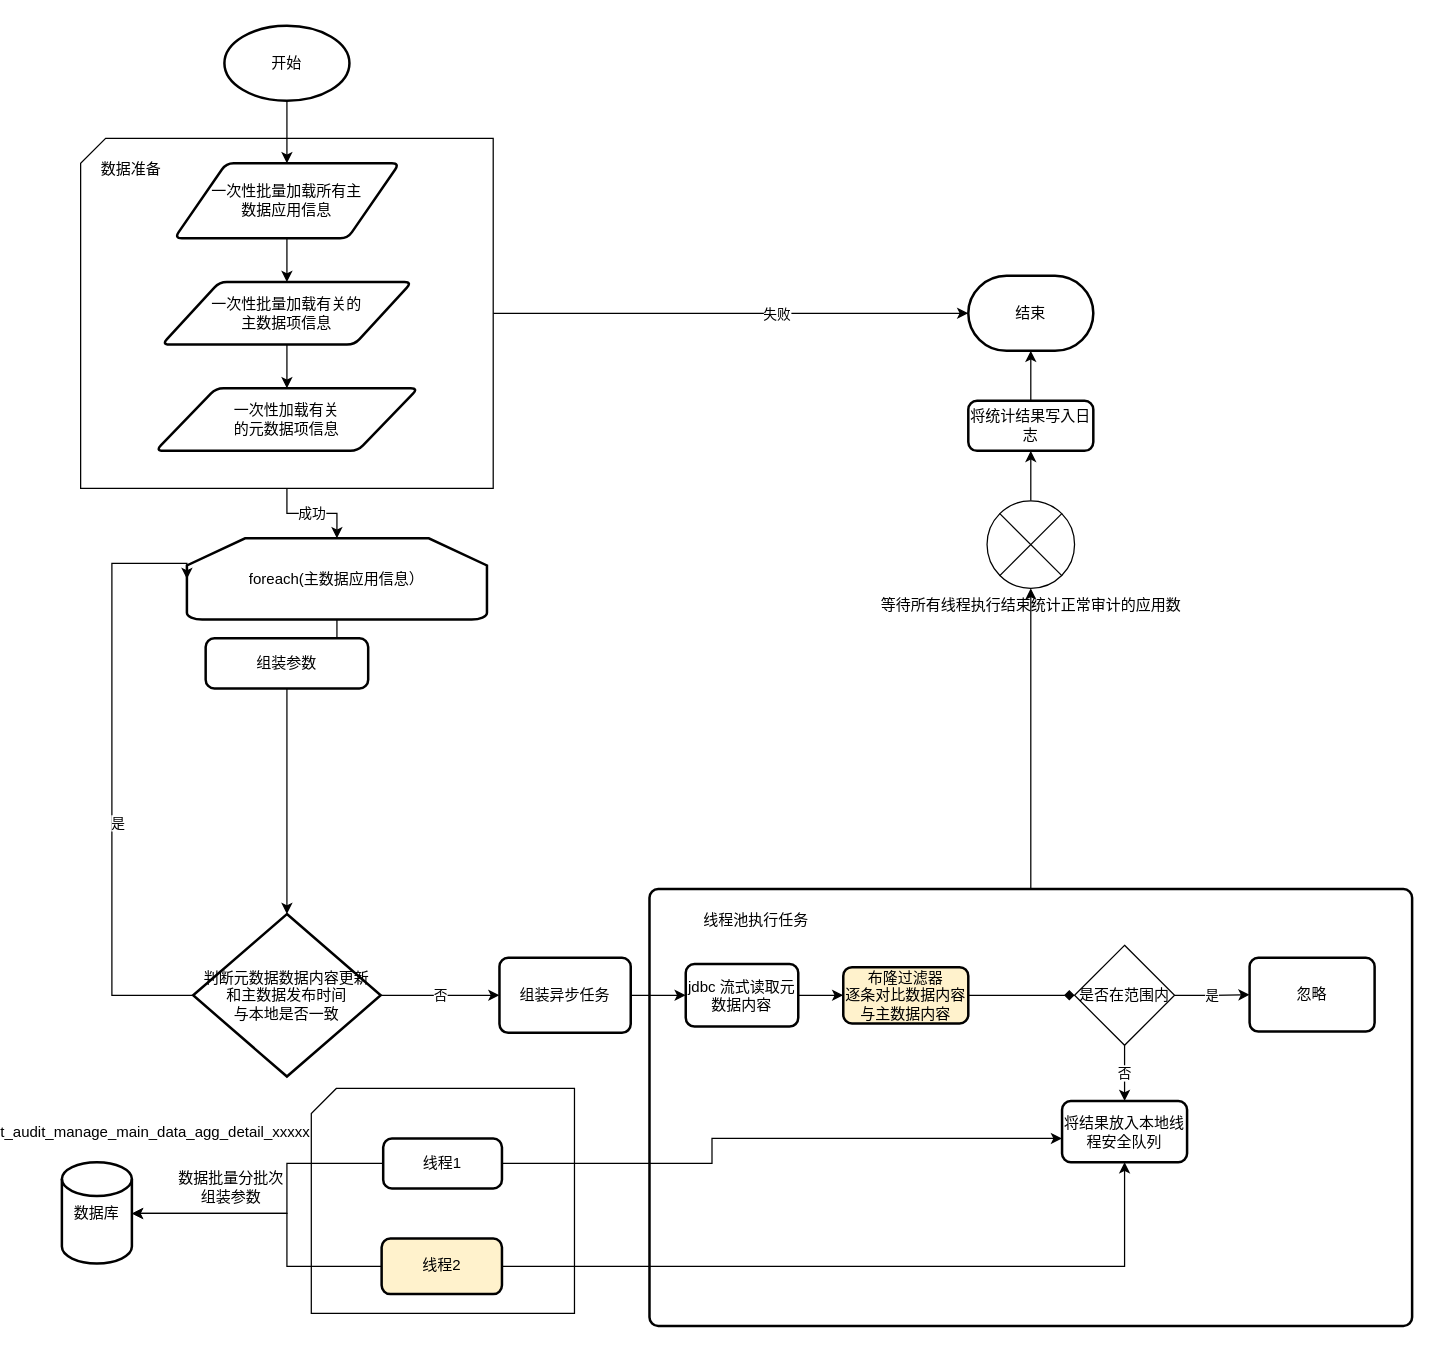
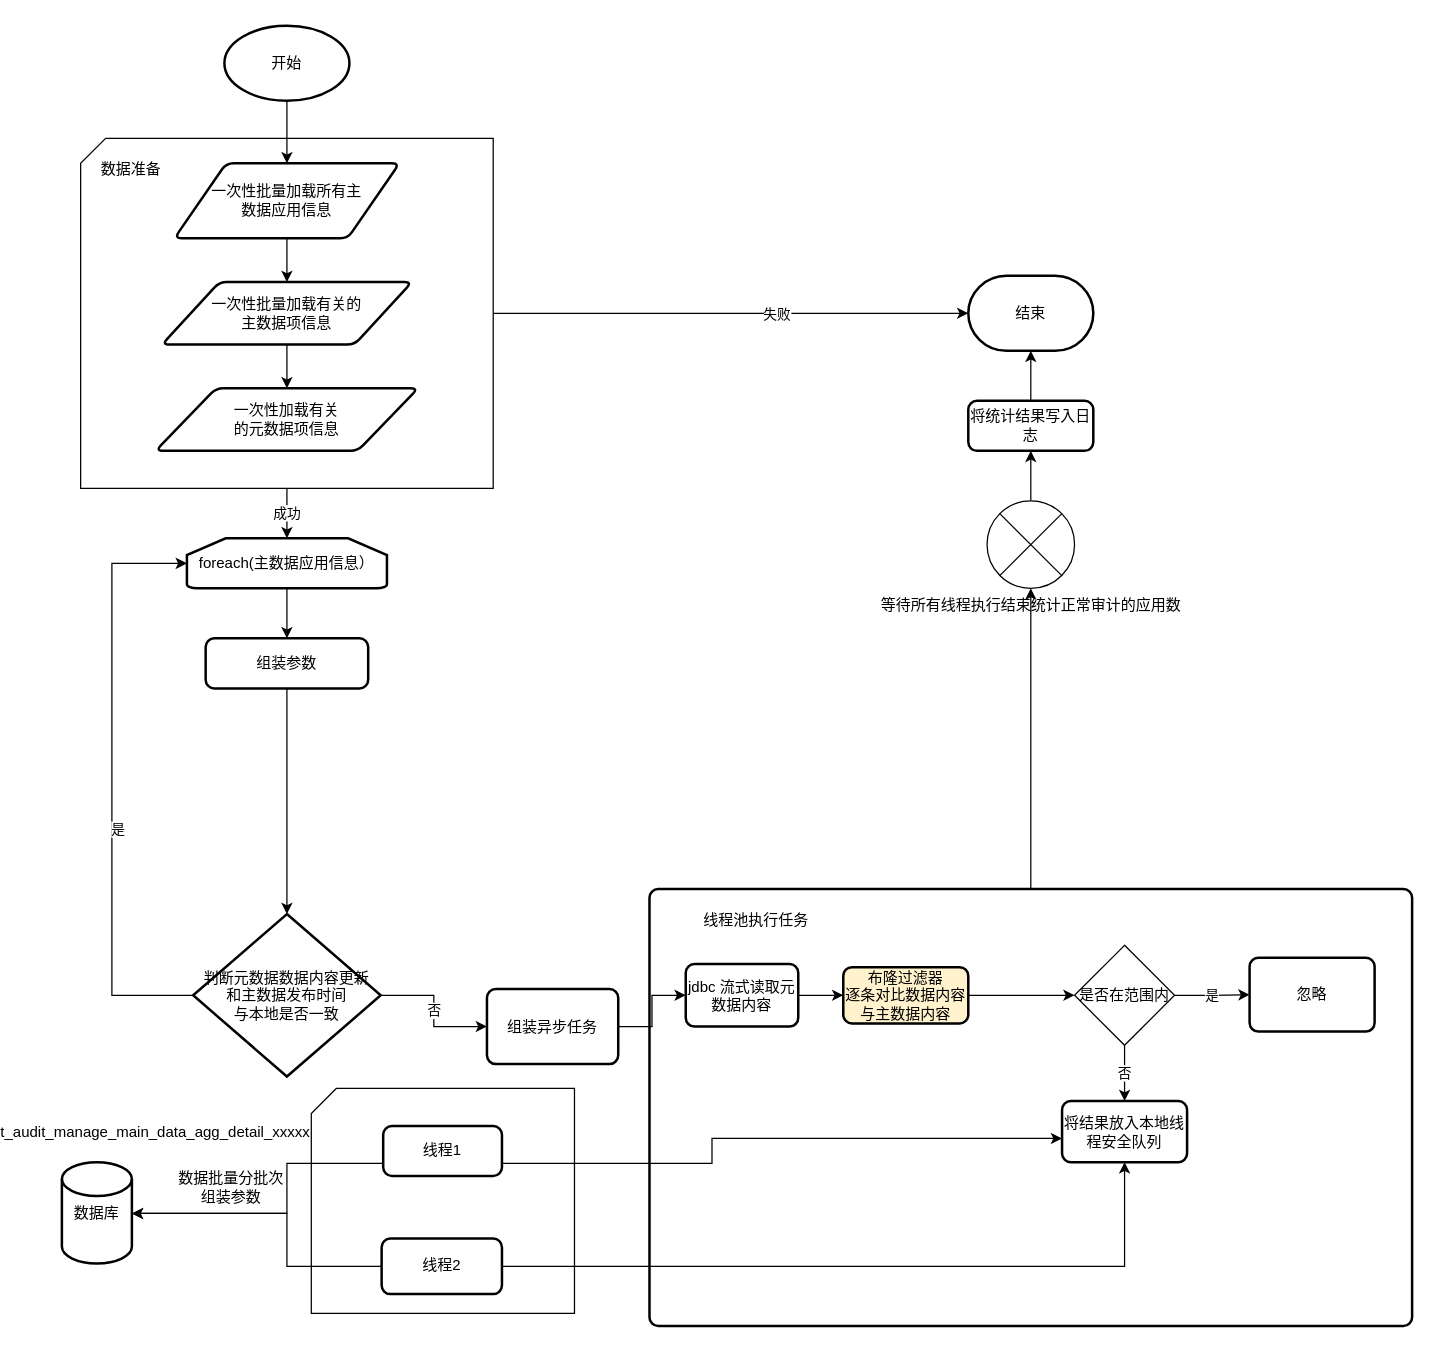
(337, 579) -> (287, 563)
(565, 995) -> (553, 1026)
(1064, 995) -> (1064, 995)
(443, 1163) -> (443, 1151)
(442, 1266) -> (442, 1266)
